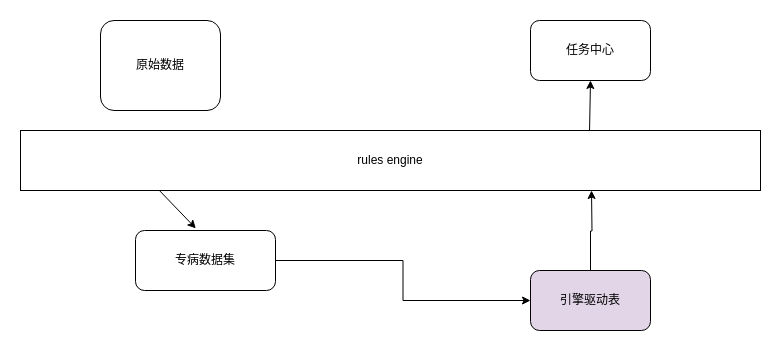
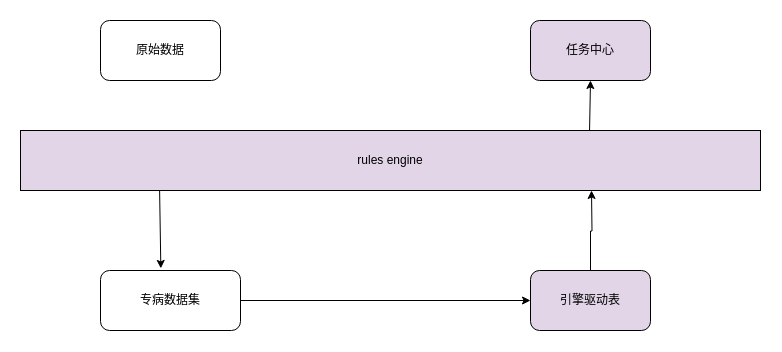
(591, 51) -> (591, 51)
(161, 66) -> (161, 51)
(391, 161) -> (391, 161)
(206, 261) -> (171, 301)
